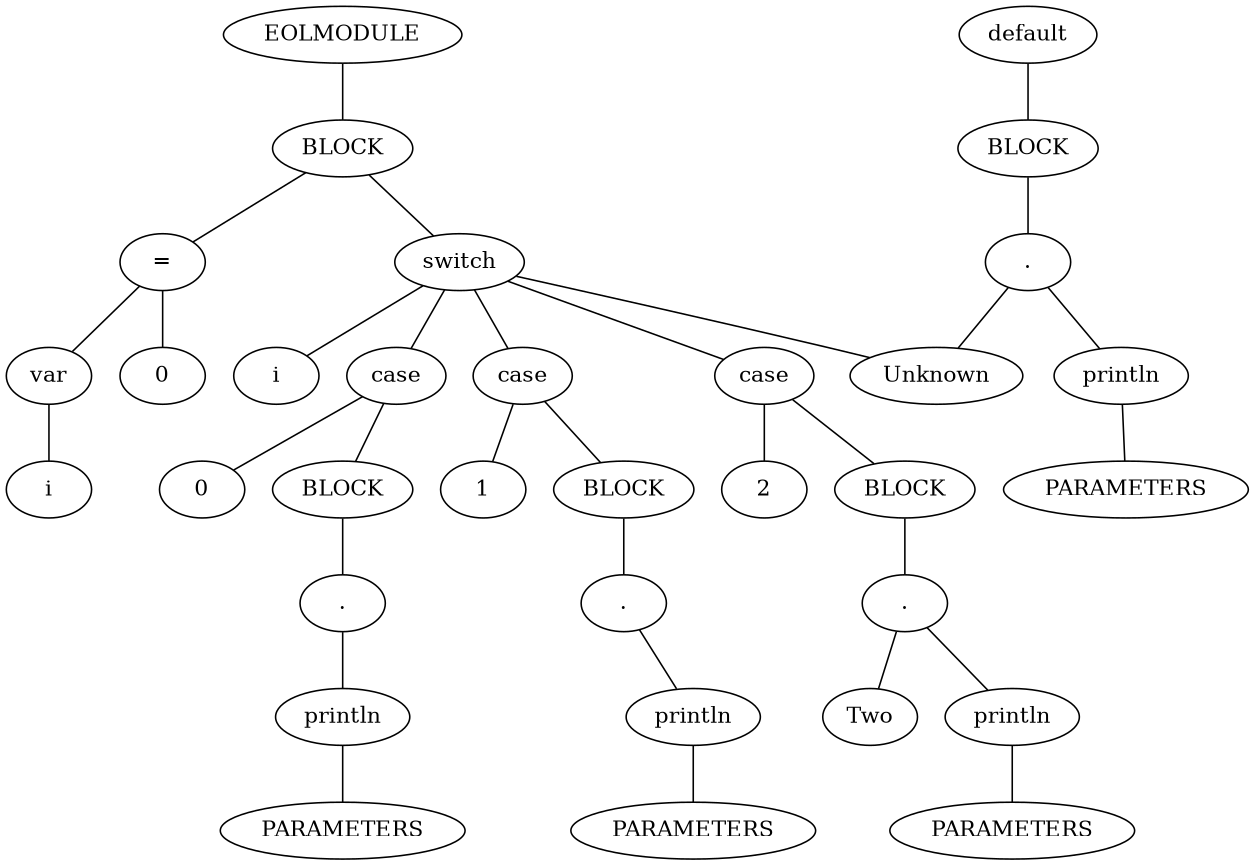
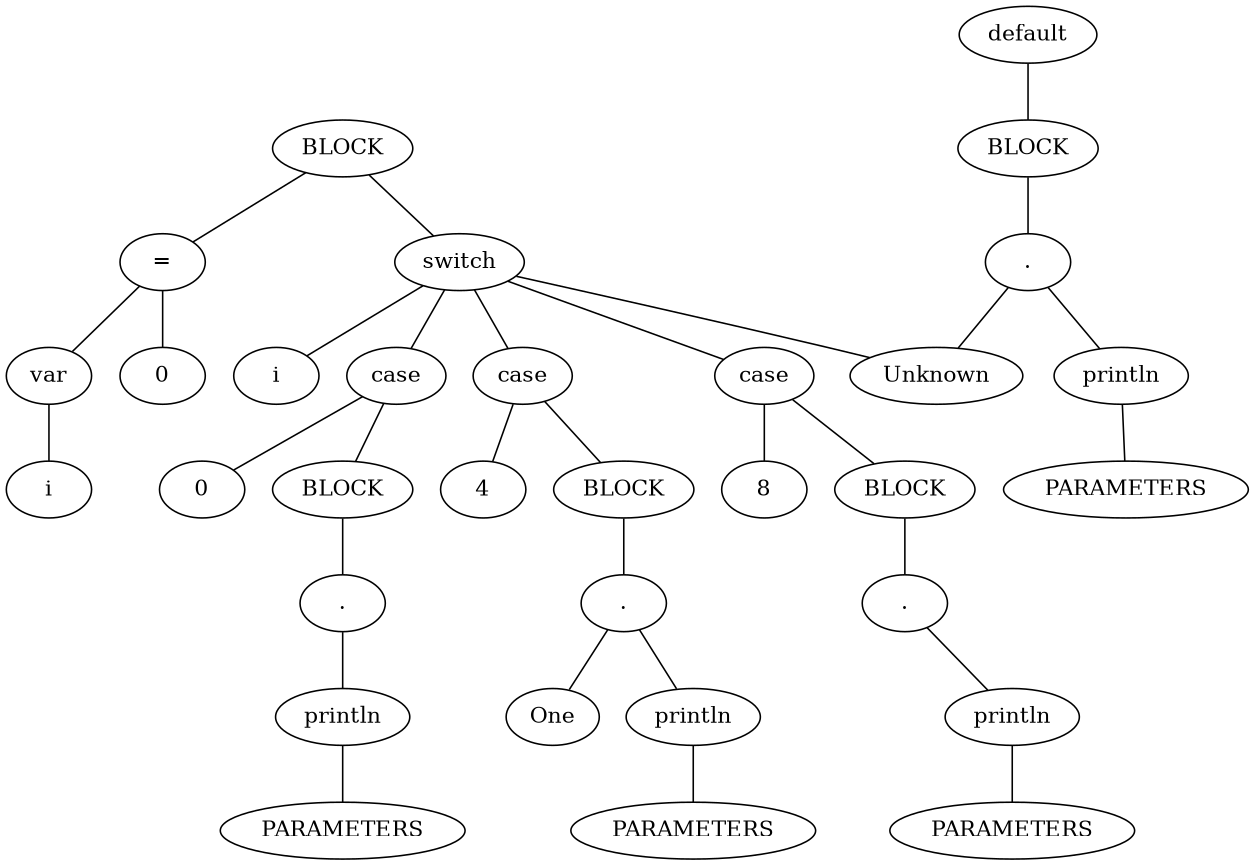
(343, 35) -> none
(483, 490) -> (483, 490)
(764, 490) -> (764, 490)
none -> (553, 717)
(870, 717) -> none
